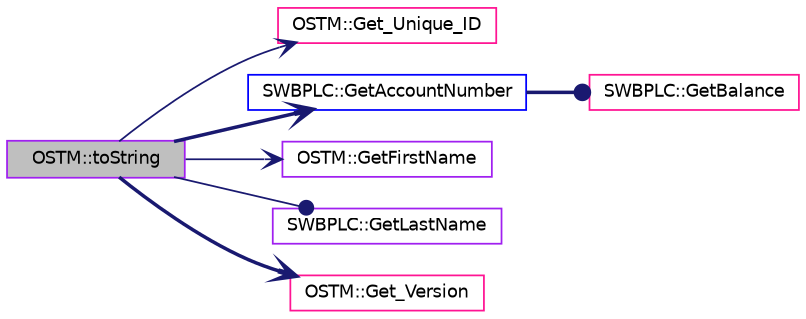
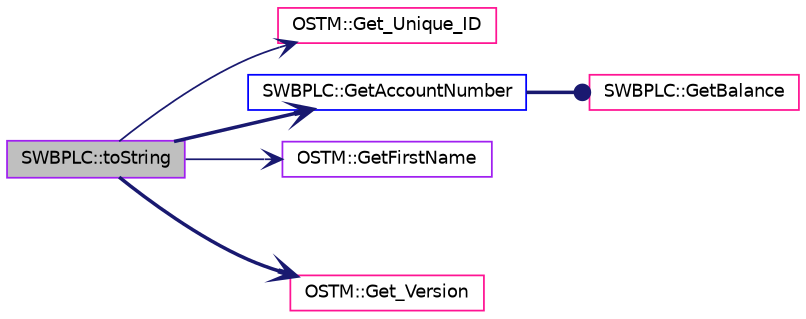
(96, 159) -> (96, 159)
(387, 226) -> none
